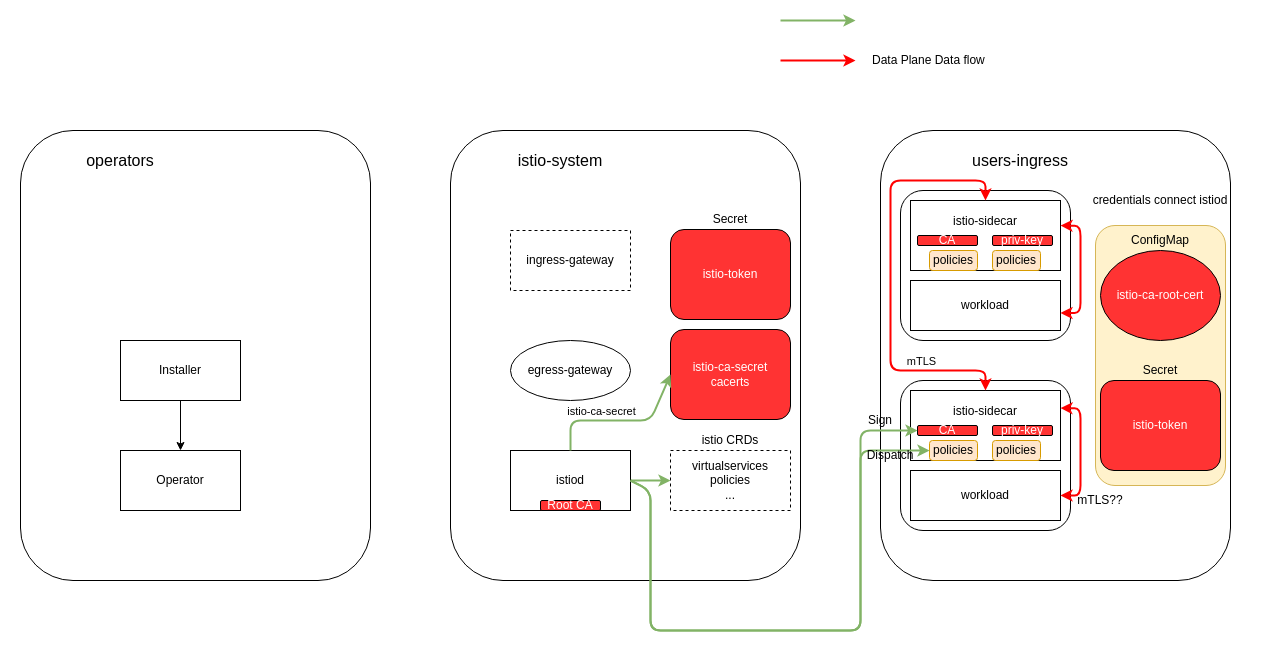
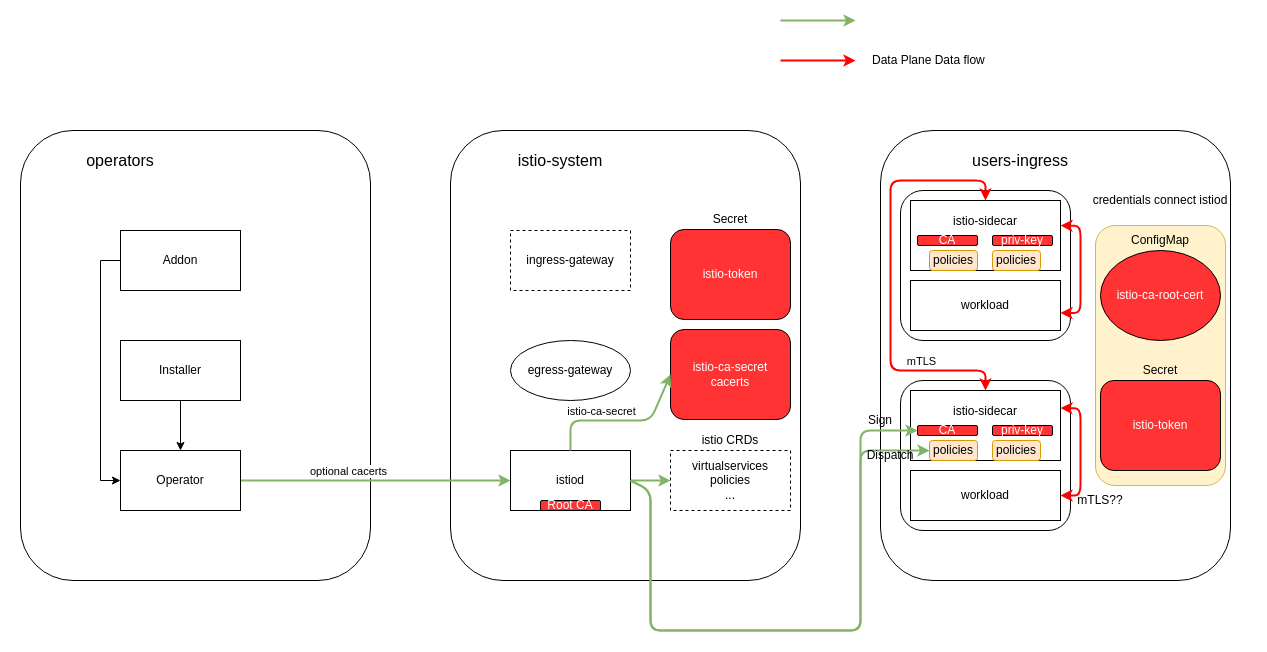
none -> (181, 261)
none -> (101, 367)
none -> (371, 481)
